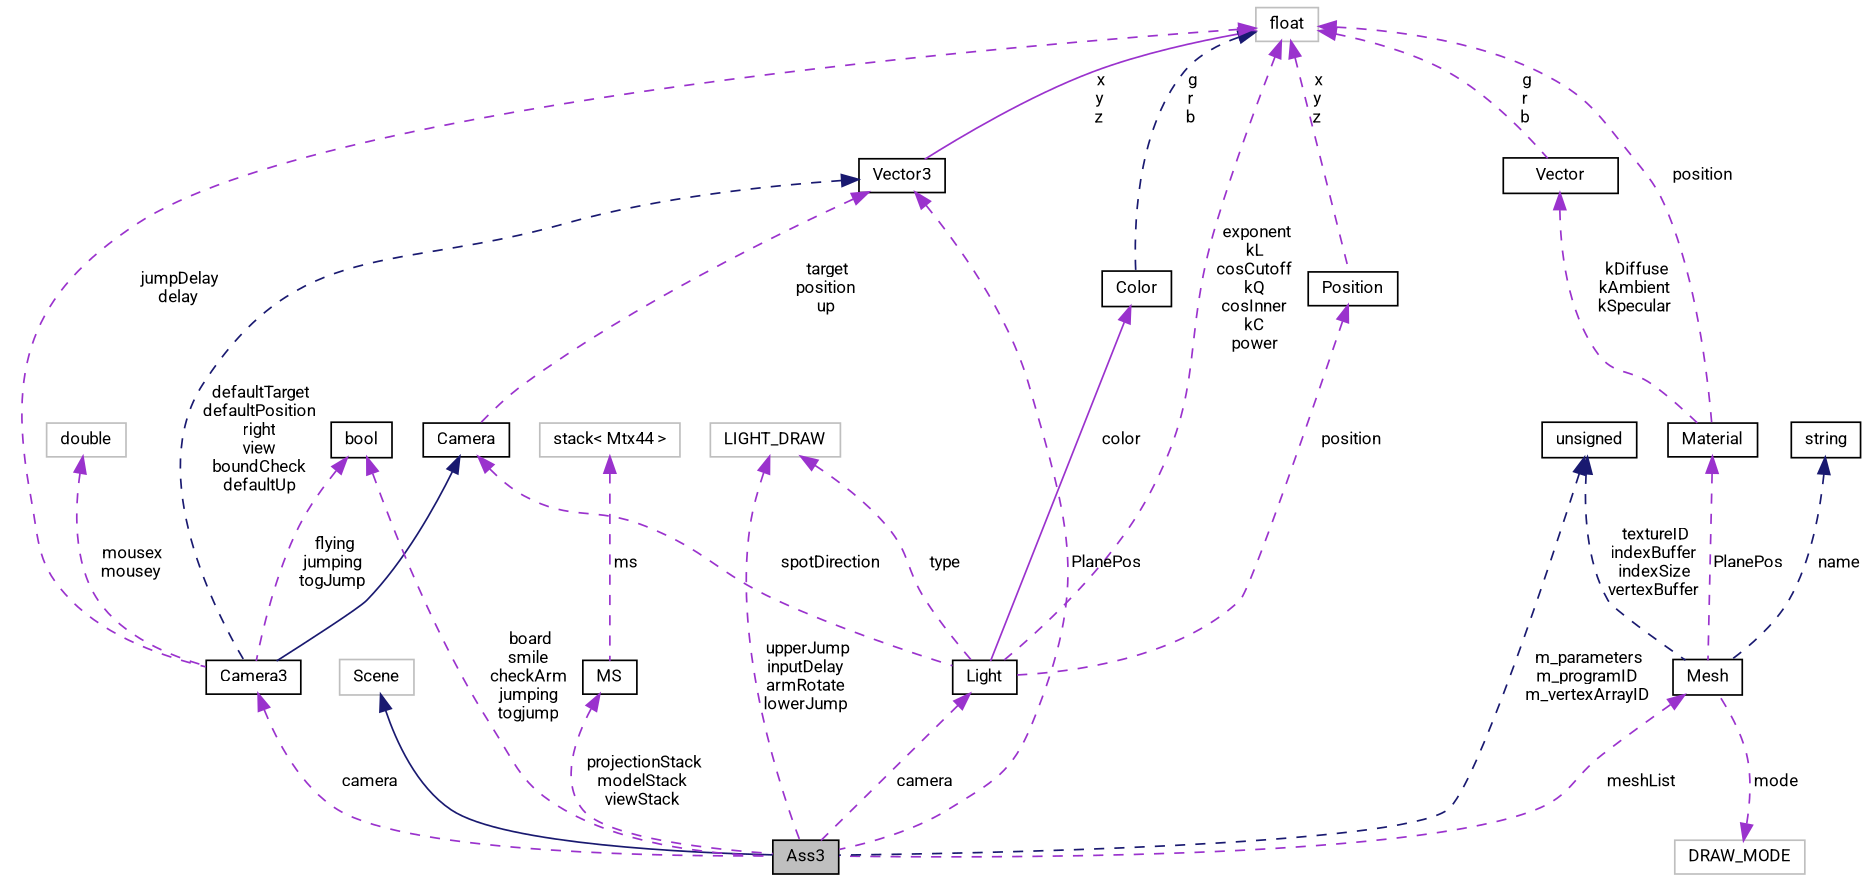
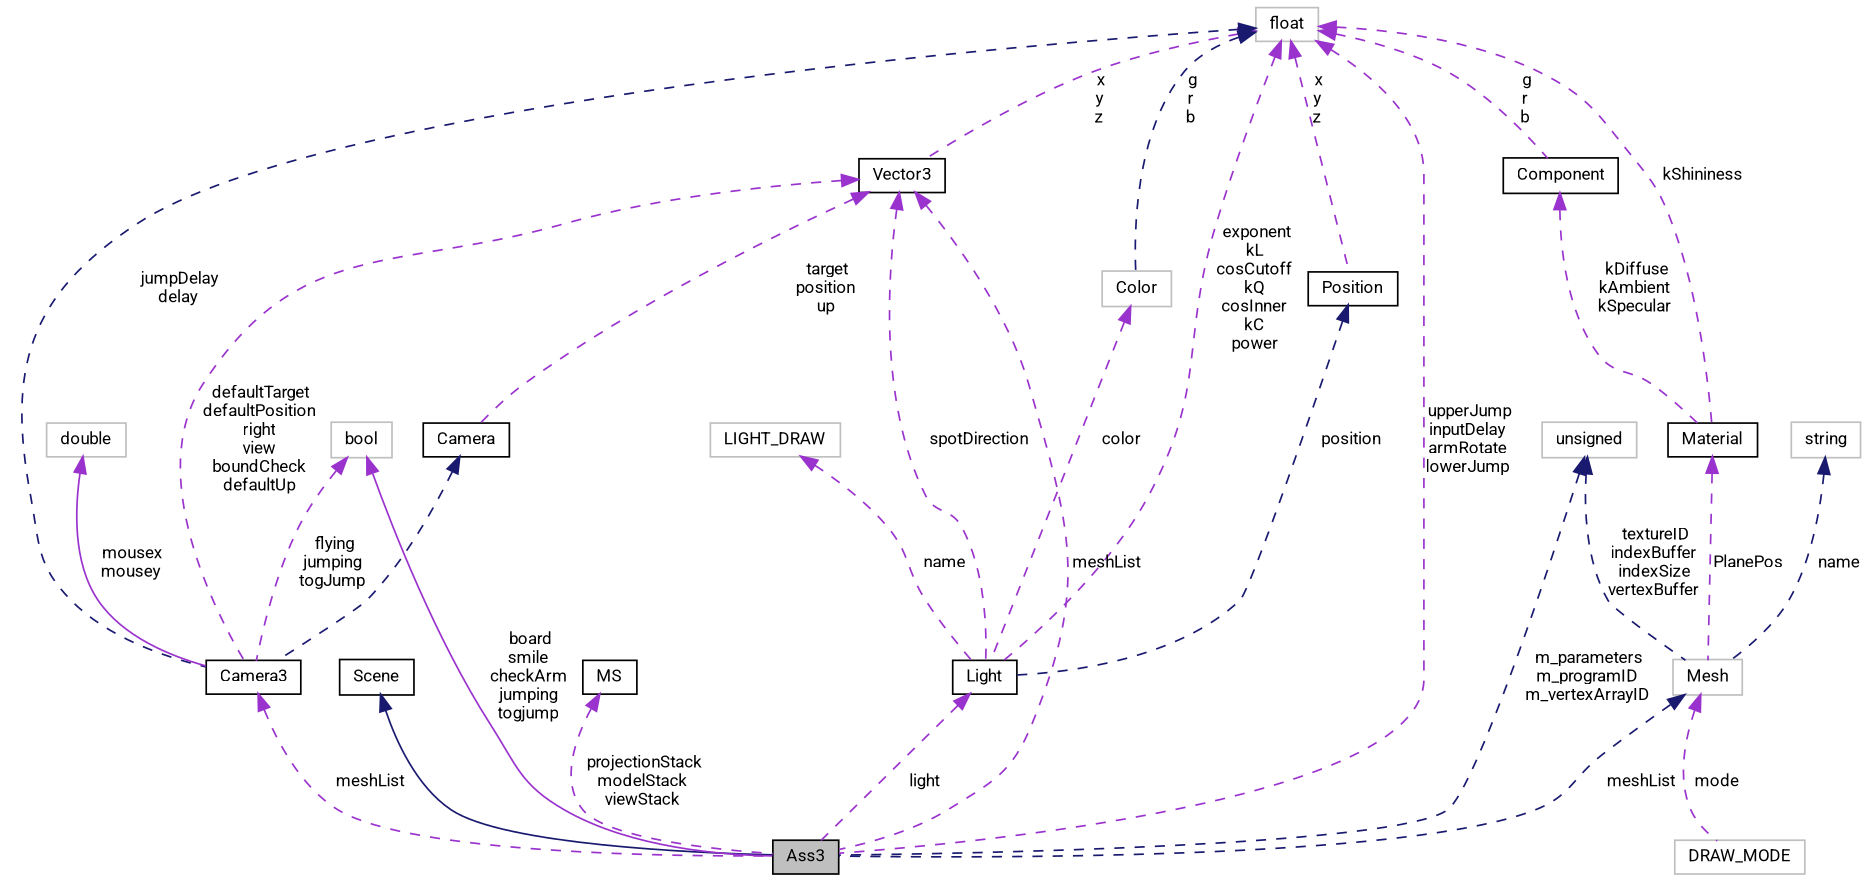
(1075, 79) -> (1075, 79)
(393, 137) -> (393, 137)
(1561, 176) -> (1561, 176)
(1701, 176) -> (1701, 176)
(357, 266) -> (357, 266)
(1137, 289) -> (1137, 289)
(362, 440) -> (362, 440)
(610, 440) -> none
(1589, 440) -> (1589, 440)
(1826, 440) -> (1826, 440)
(1051, 509) -> (1051, 509)
(943, 563) -> (943, 563)
(1105, 563) -> (1105, 563)
(719, 567) -> (907, 446)
(1252, 574) -> (1252, 574)
(382, 583) -> (382, 583)
(97, 599) -> (97, 599)
(752, 659) -> (1424, 662)
(377, 677) -> (377, 677)
(1708, 677) -> (1708, 677)
(504, 747) -> (504, 747)
(1747, 756) -> (1684, 780)
(368, 782) -> (368, 782)
(923, 782) -> (923, 782)
(1340, 843) -> (1340, 843)
